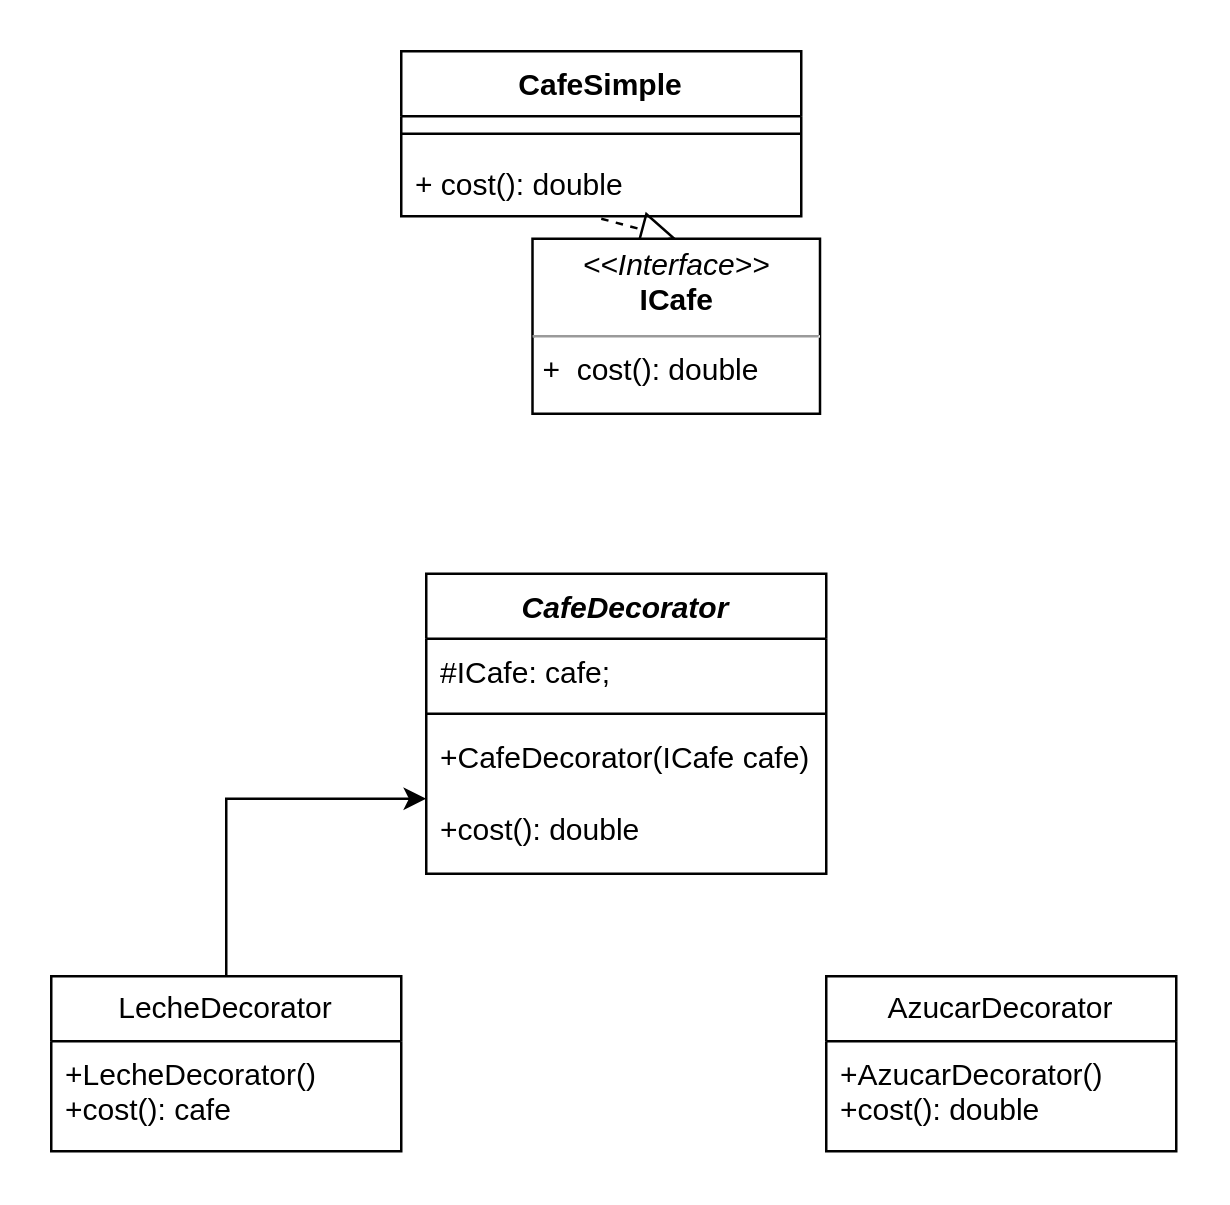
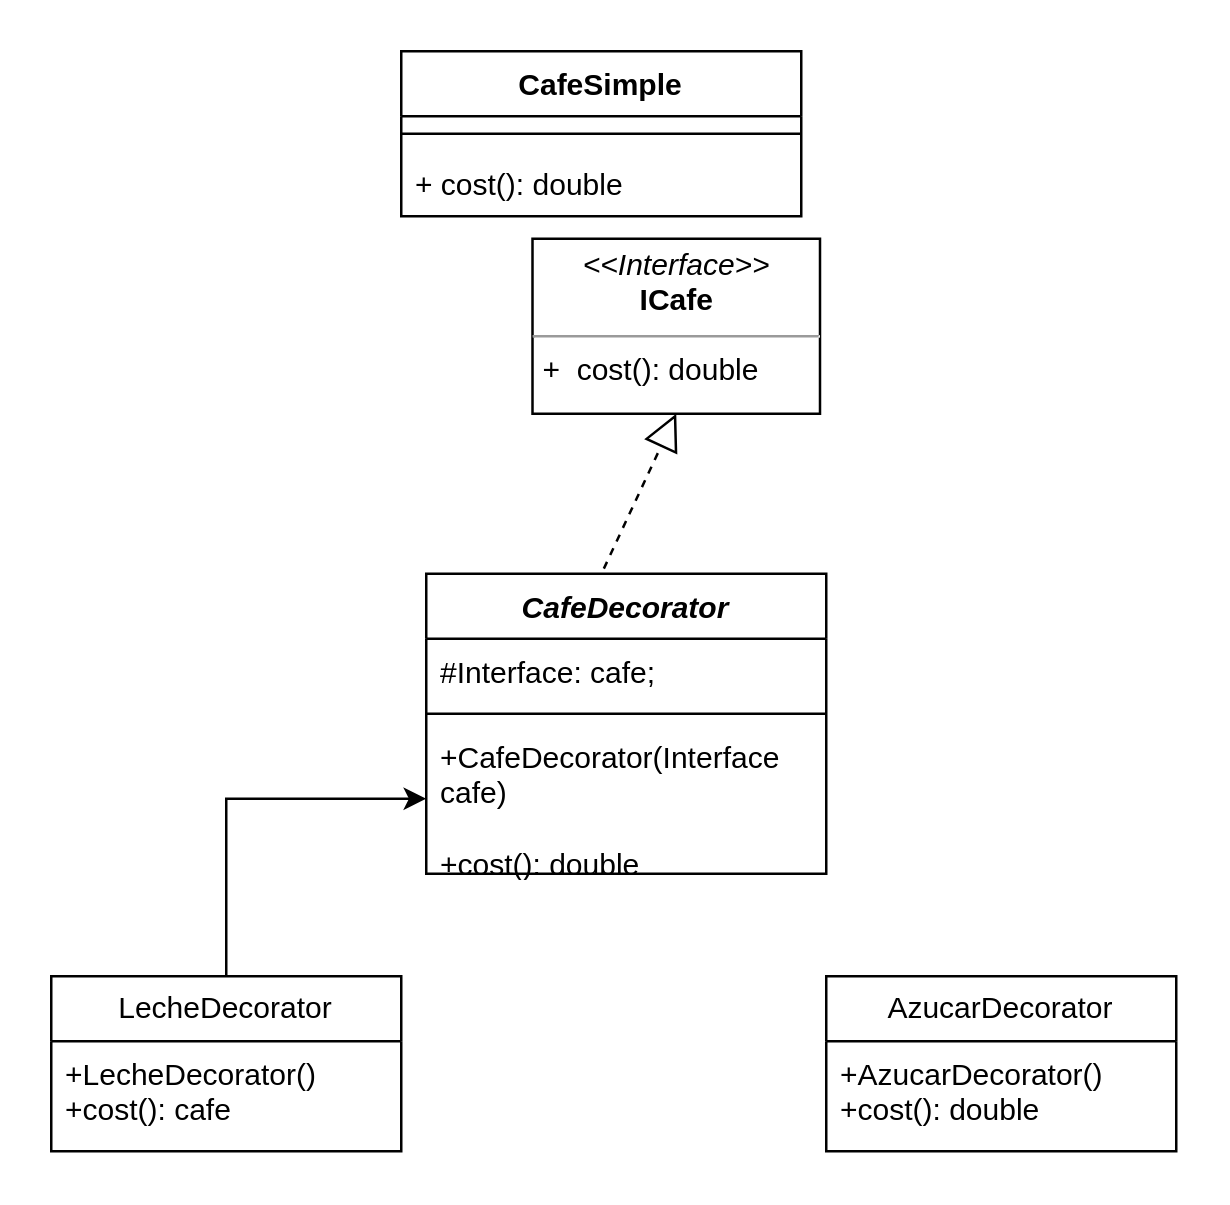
(624, 225) -> none
none -> (632, 508)
(539, 674) -> (572, 674)
(629, 795) -> (629, 795)
